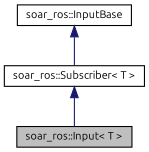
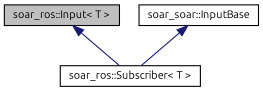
(74, 15) -> (199, 15)
(74, 112) -> (100, 49)
